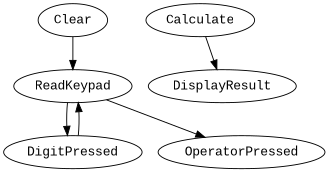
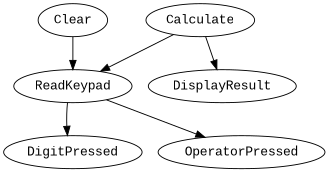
(79, 124) -> (141, 51)
